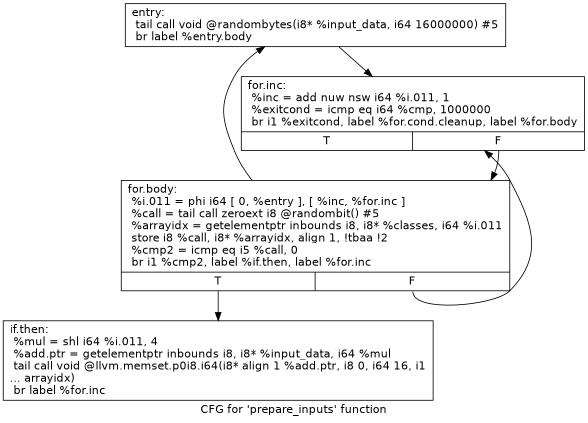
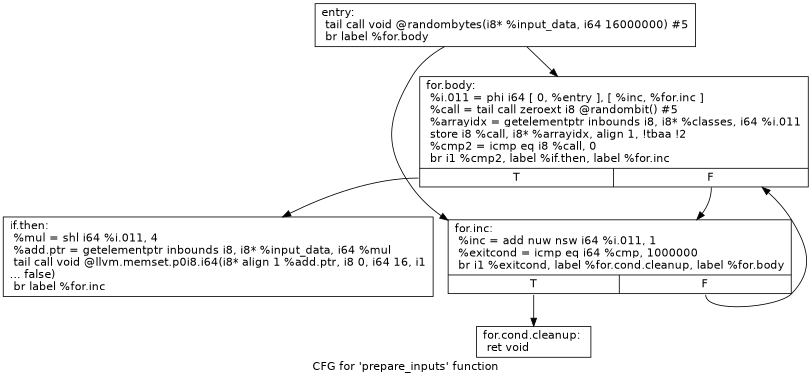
(192, 37) -> (376, 37)
(224, 113) -> (539, 59)
(213, 250) -> (512, 146)
none -> (534, 342)
(43, 378) -> (33, 275)
